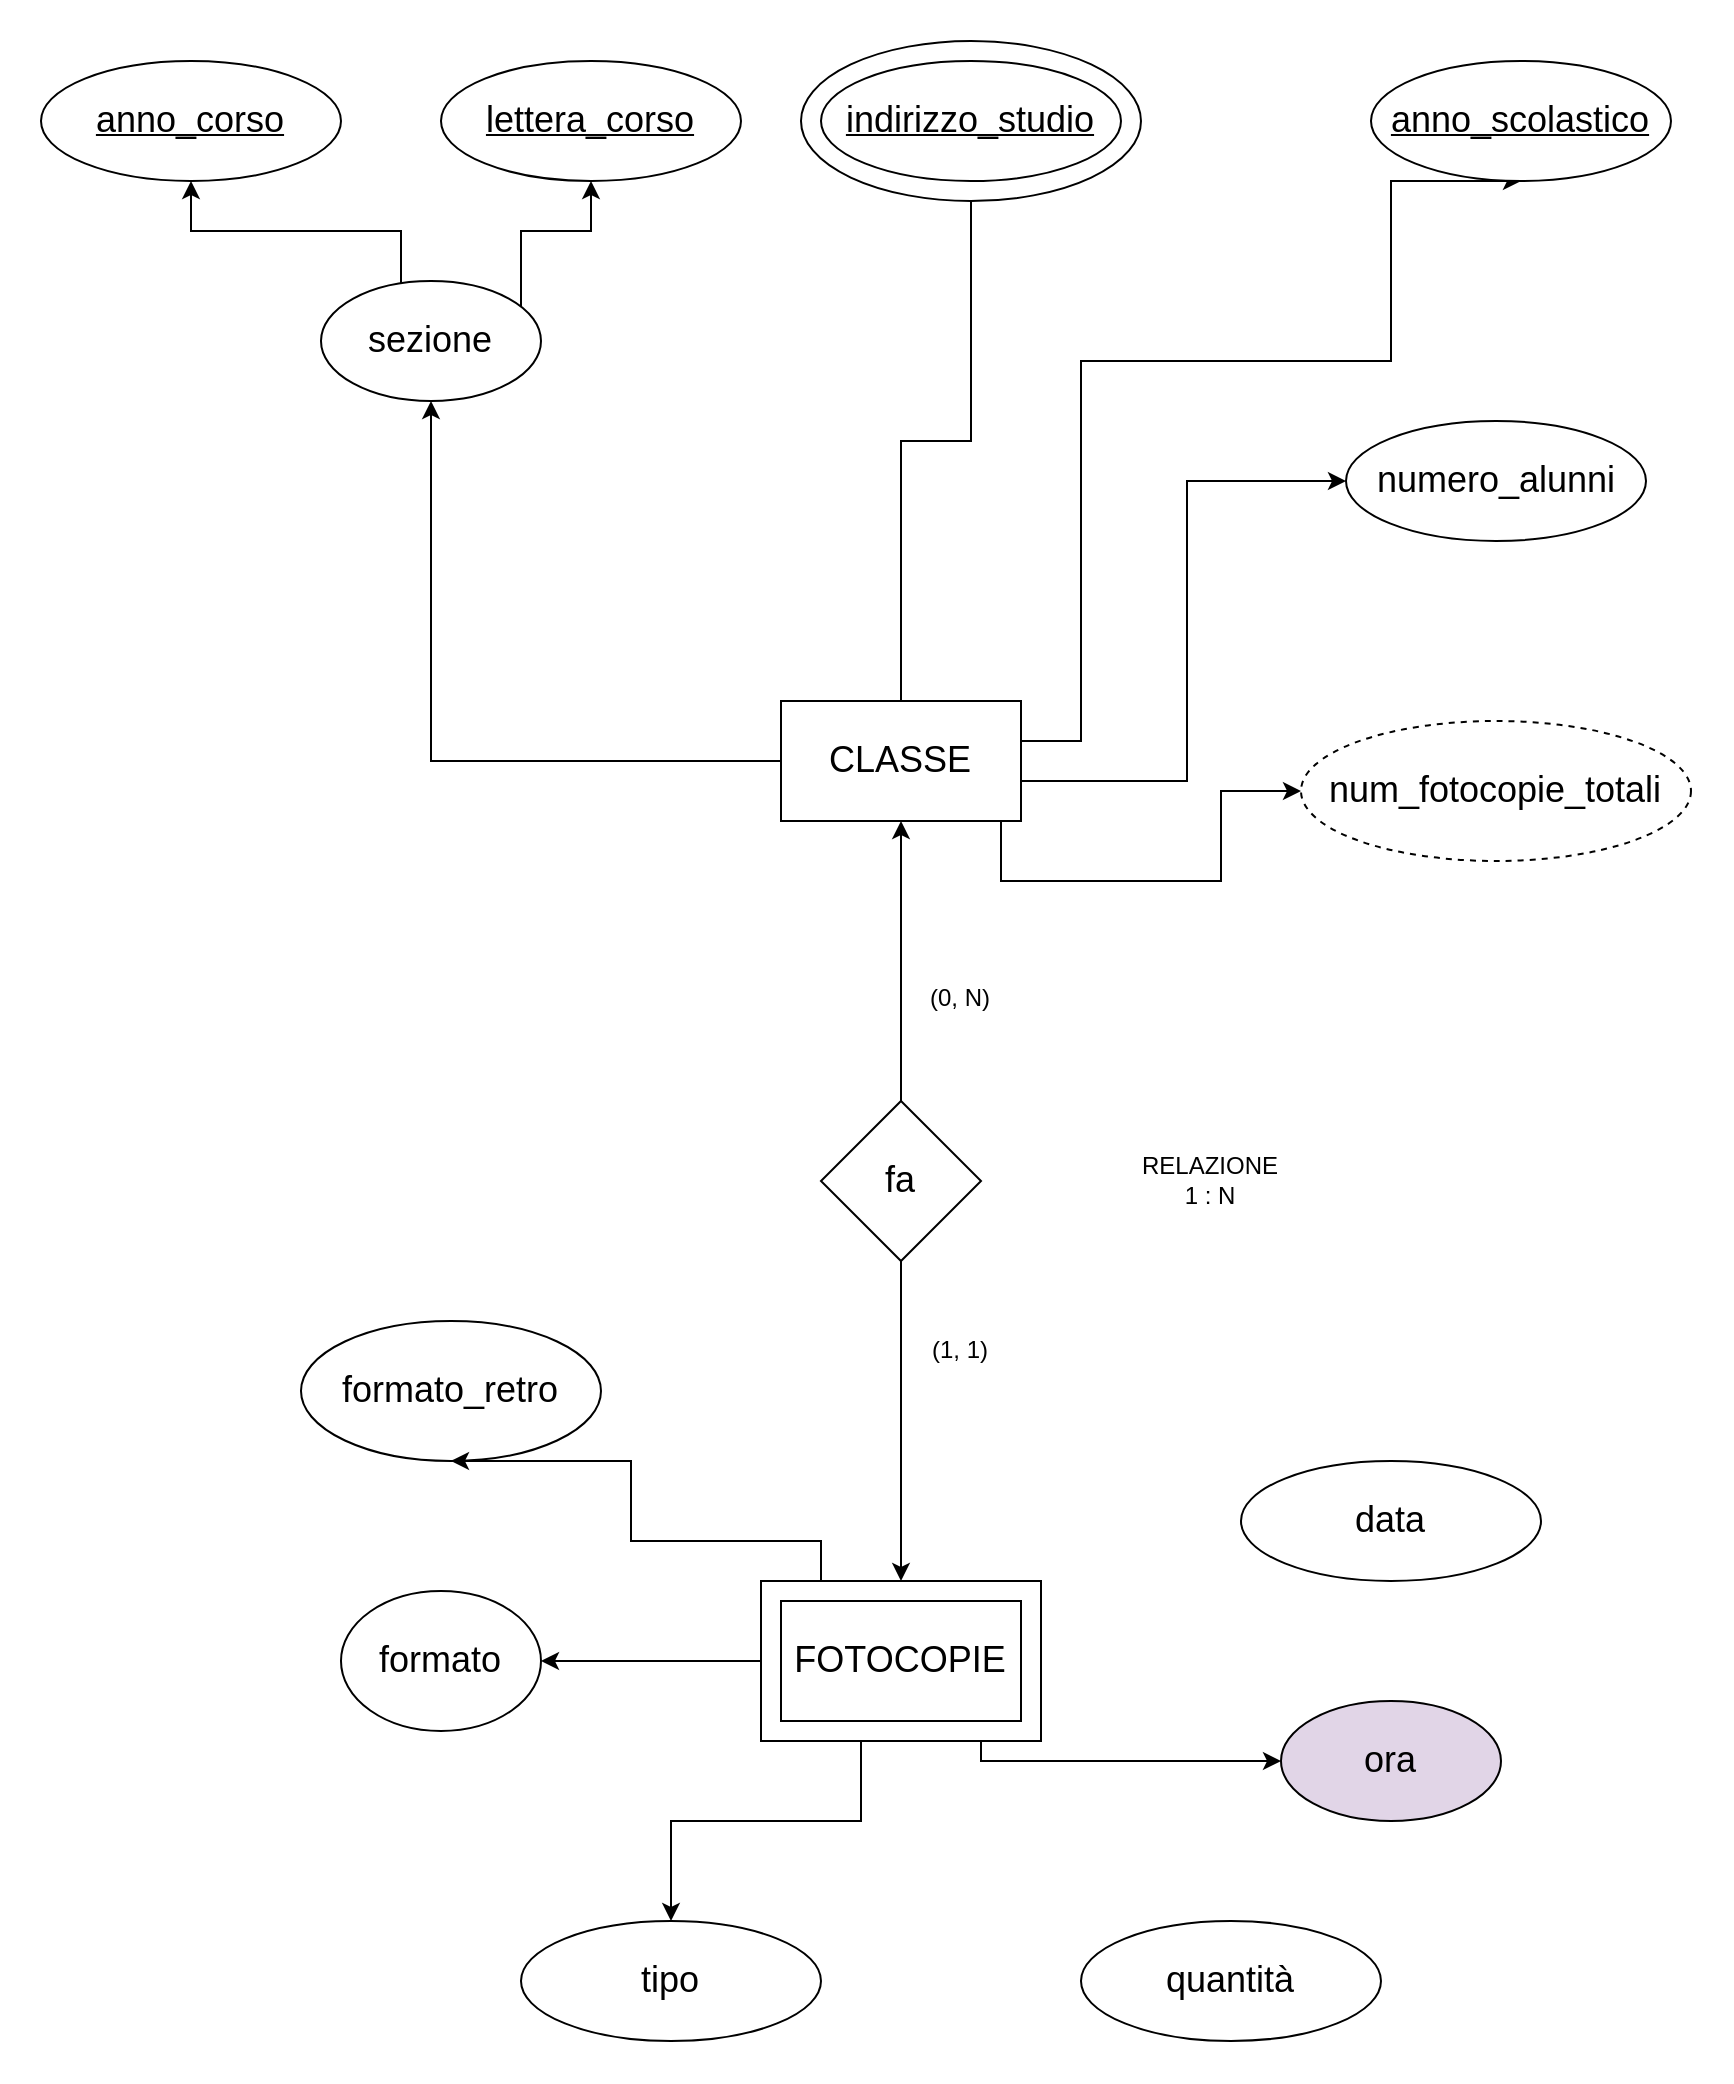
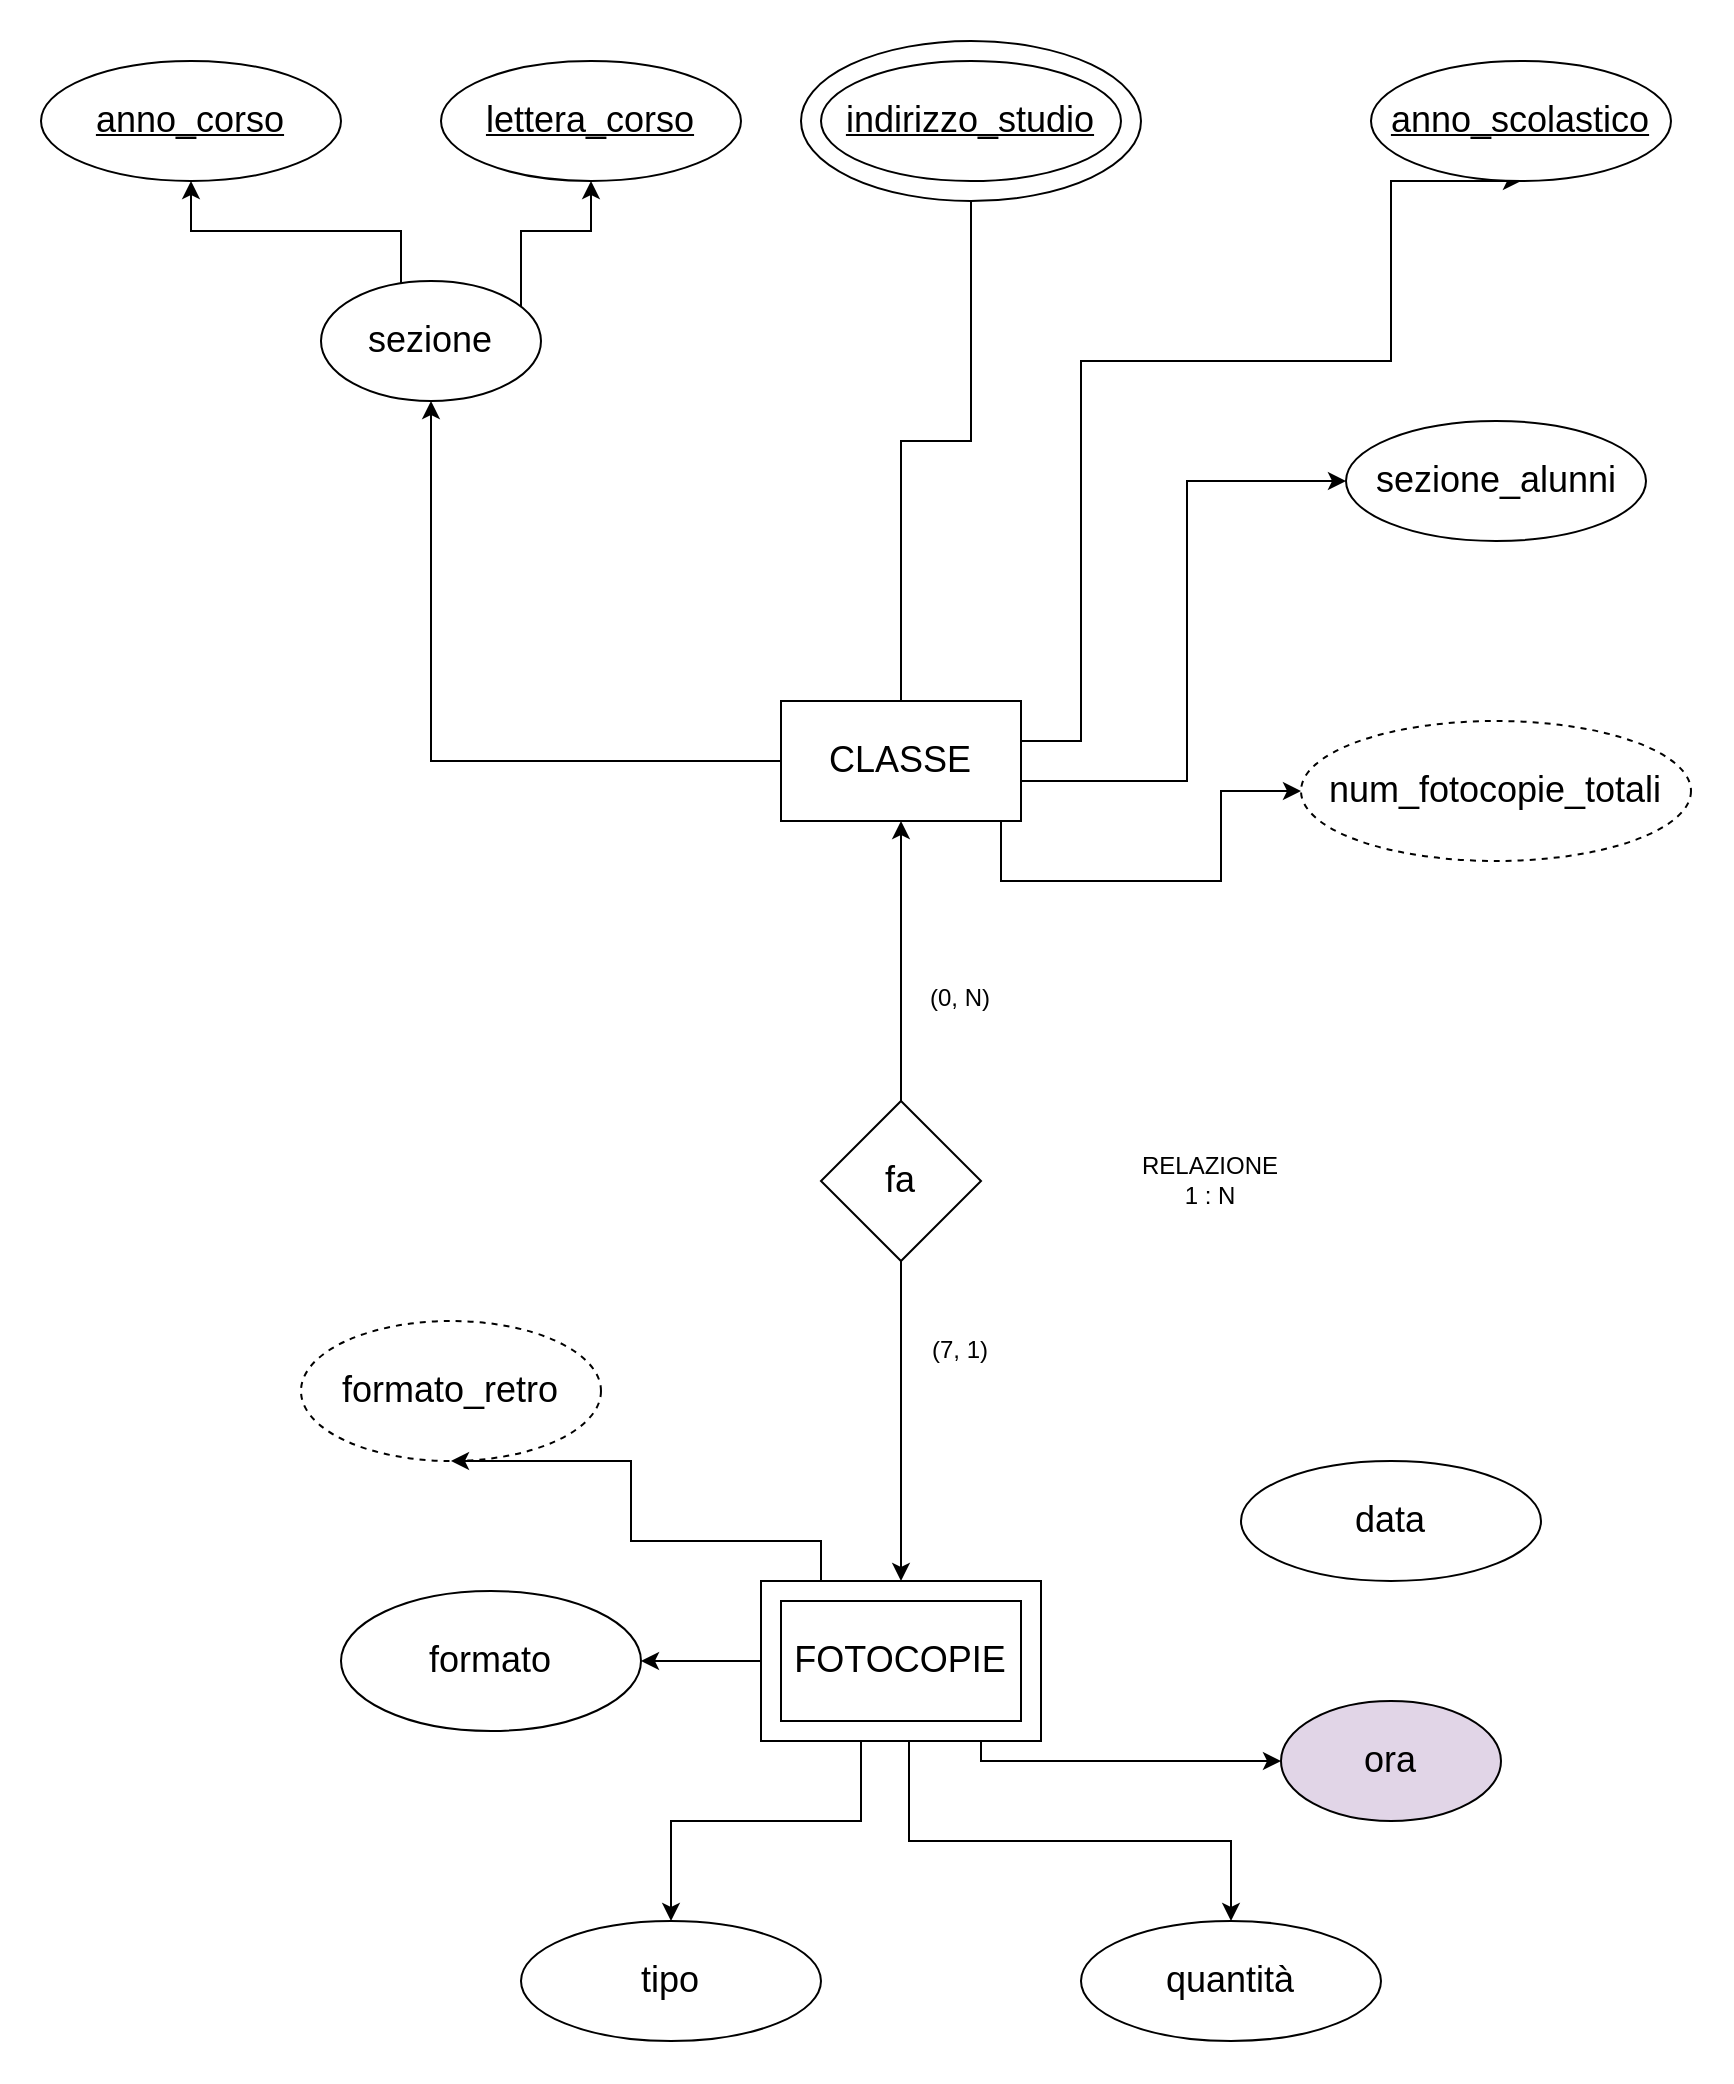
(1497, 481) -> (1497, 481)
(961, 1351) -> (961, 1351)
(451, 1391) -> (451, 1391)
(441, 1661) -> (491, 1661)
none -> (1053, 1841)
